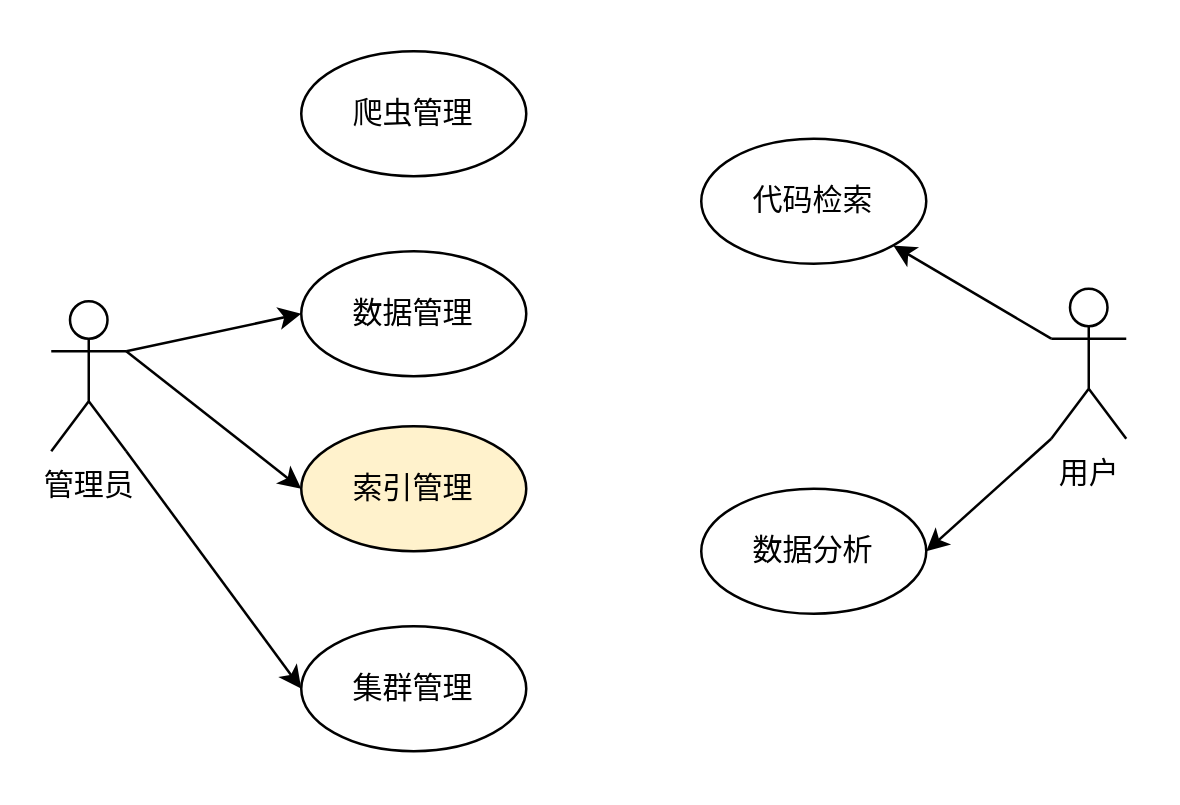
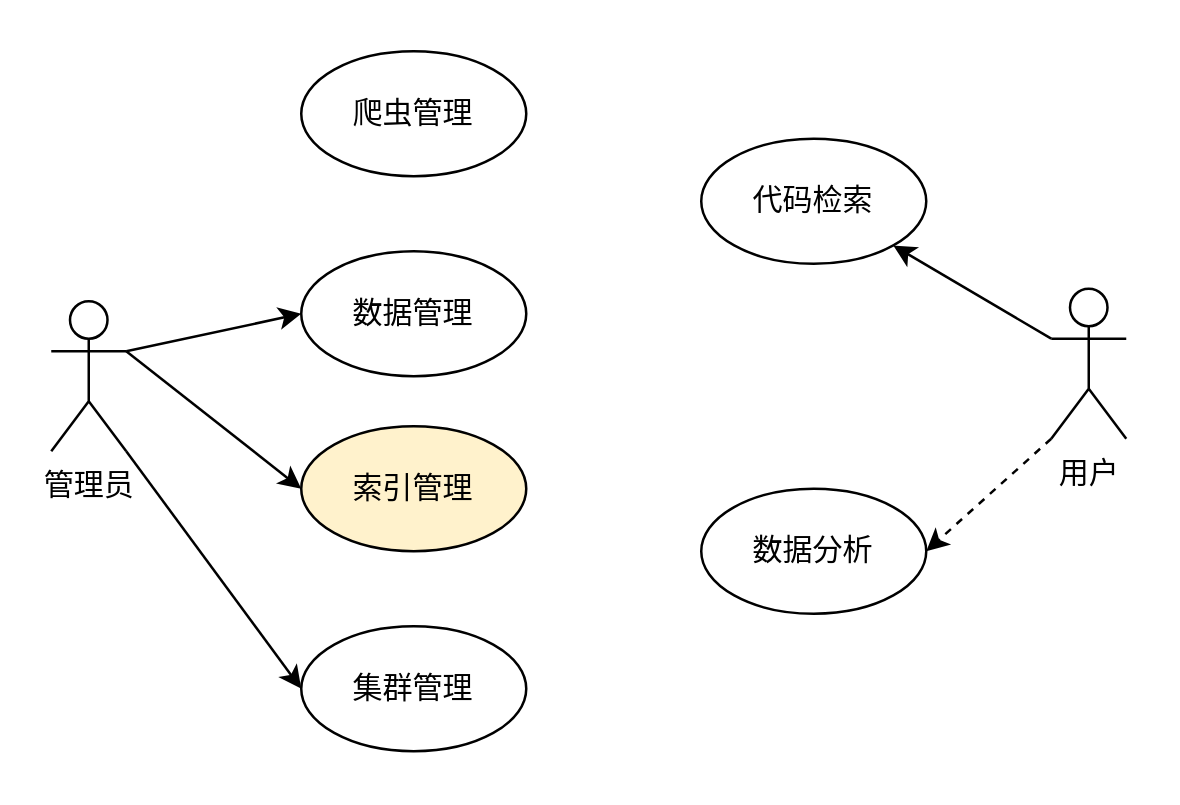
(994, 490) -> (994, 490)
